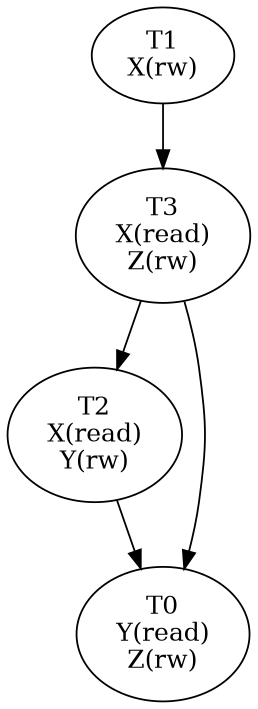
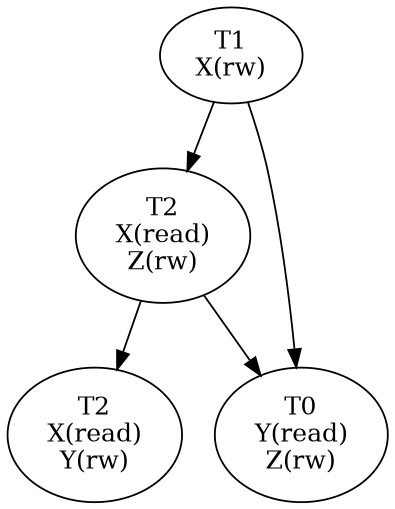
(163, 236) -> (163, 236)
(126, 526) -> (278, 224)
